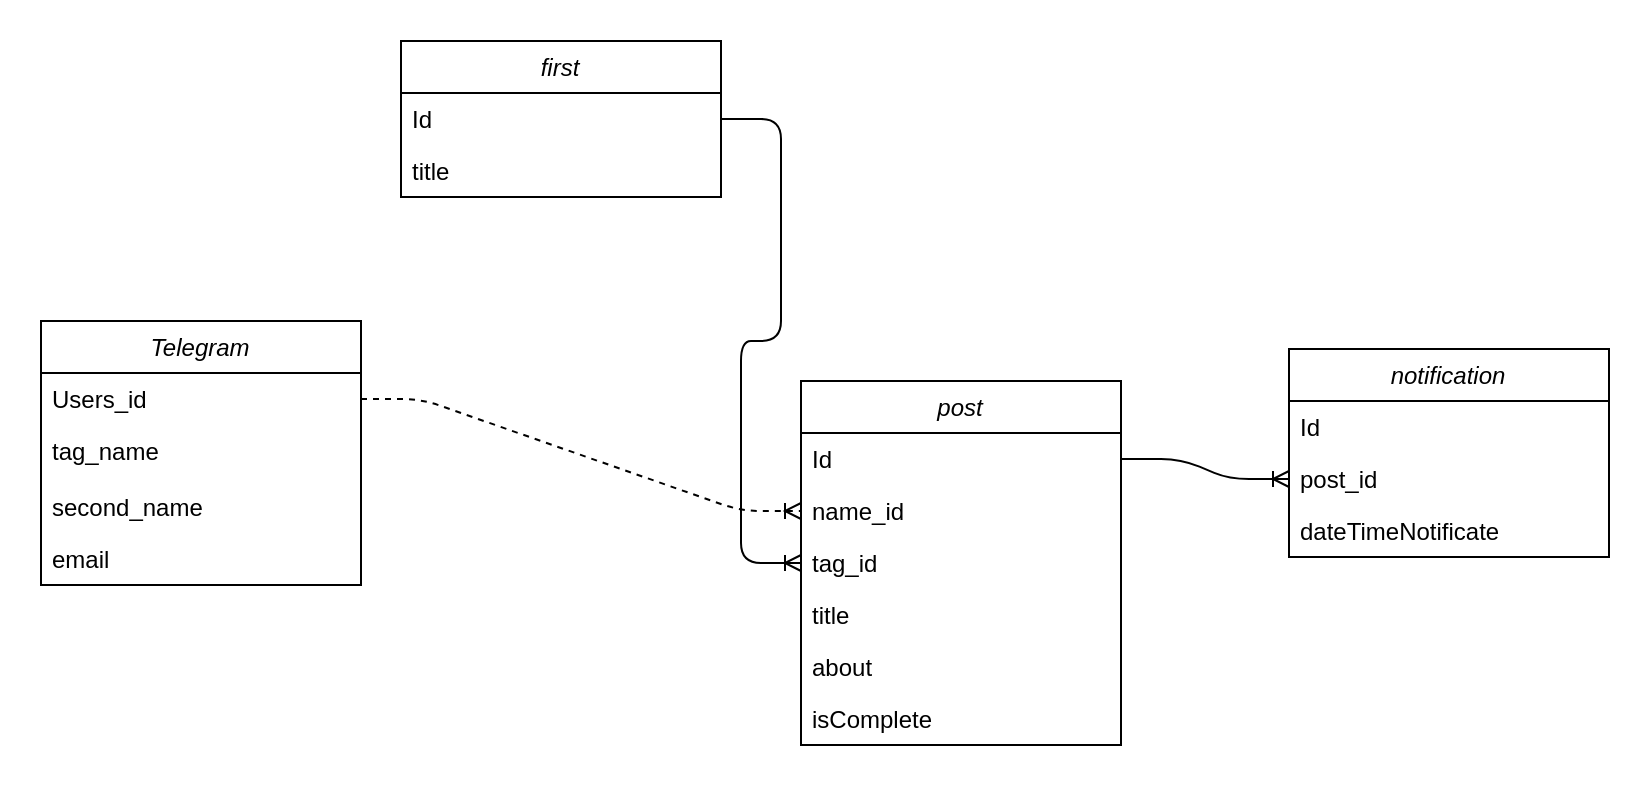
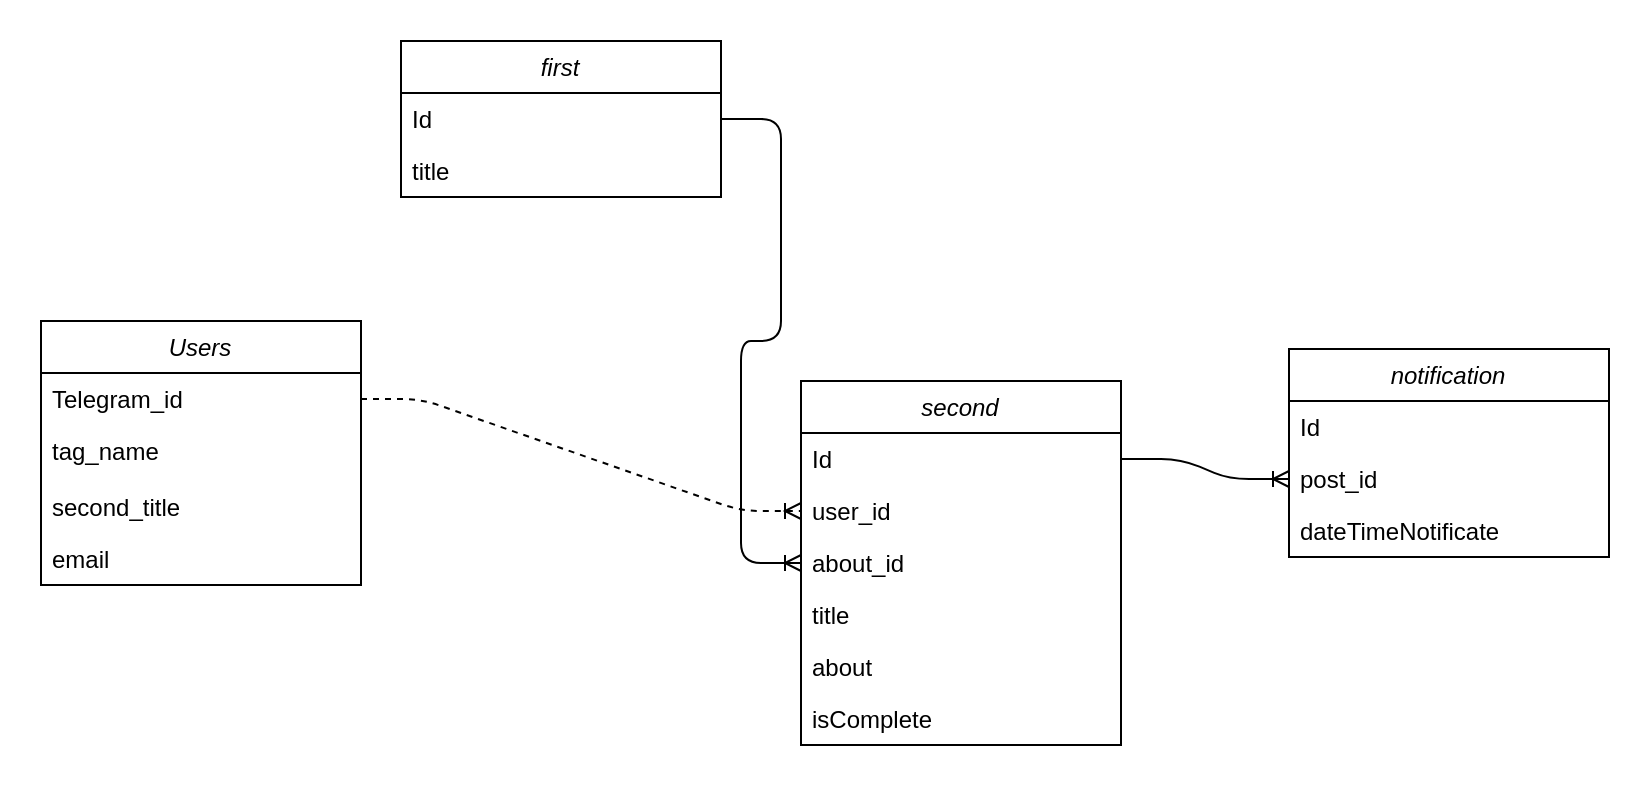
(200, 348) -> (200, 348)
(103, 400) -> (120, 400)
(960, 408) -> (960, 408)
(126, 508) -> (126, 508)
(856, 512) -> (856, 512)
(849, 564) -> (863, 564)
